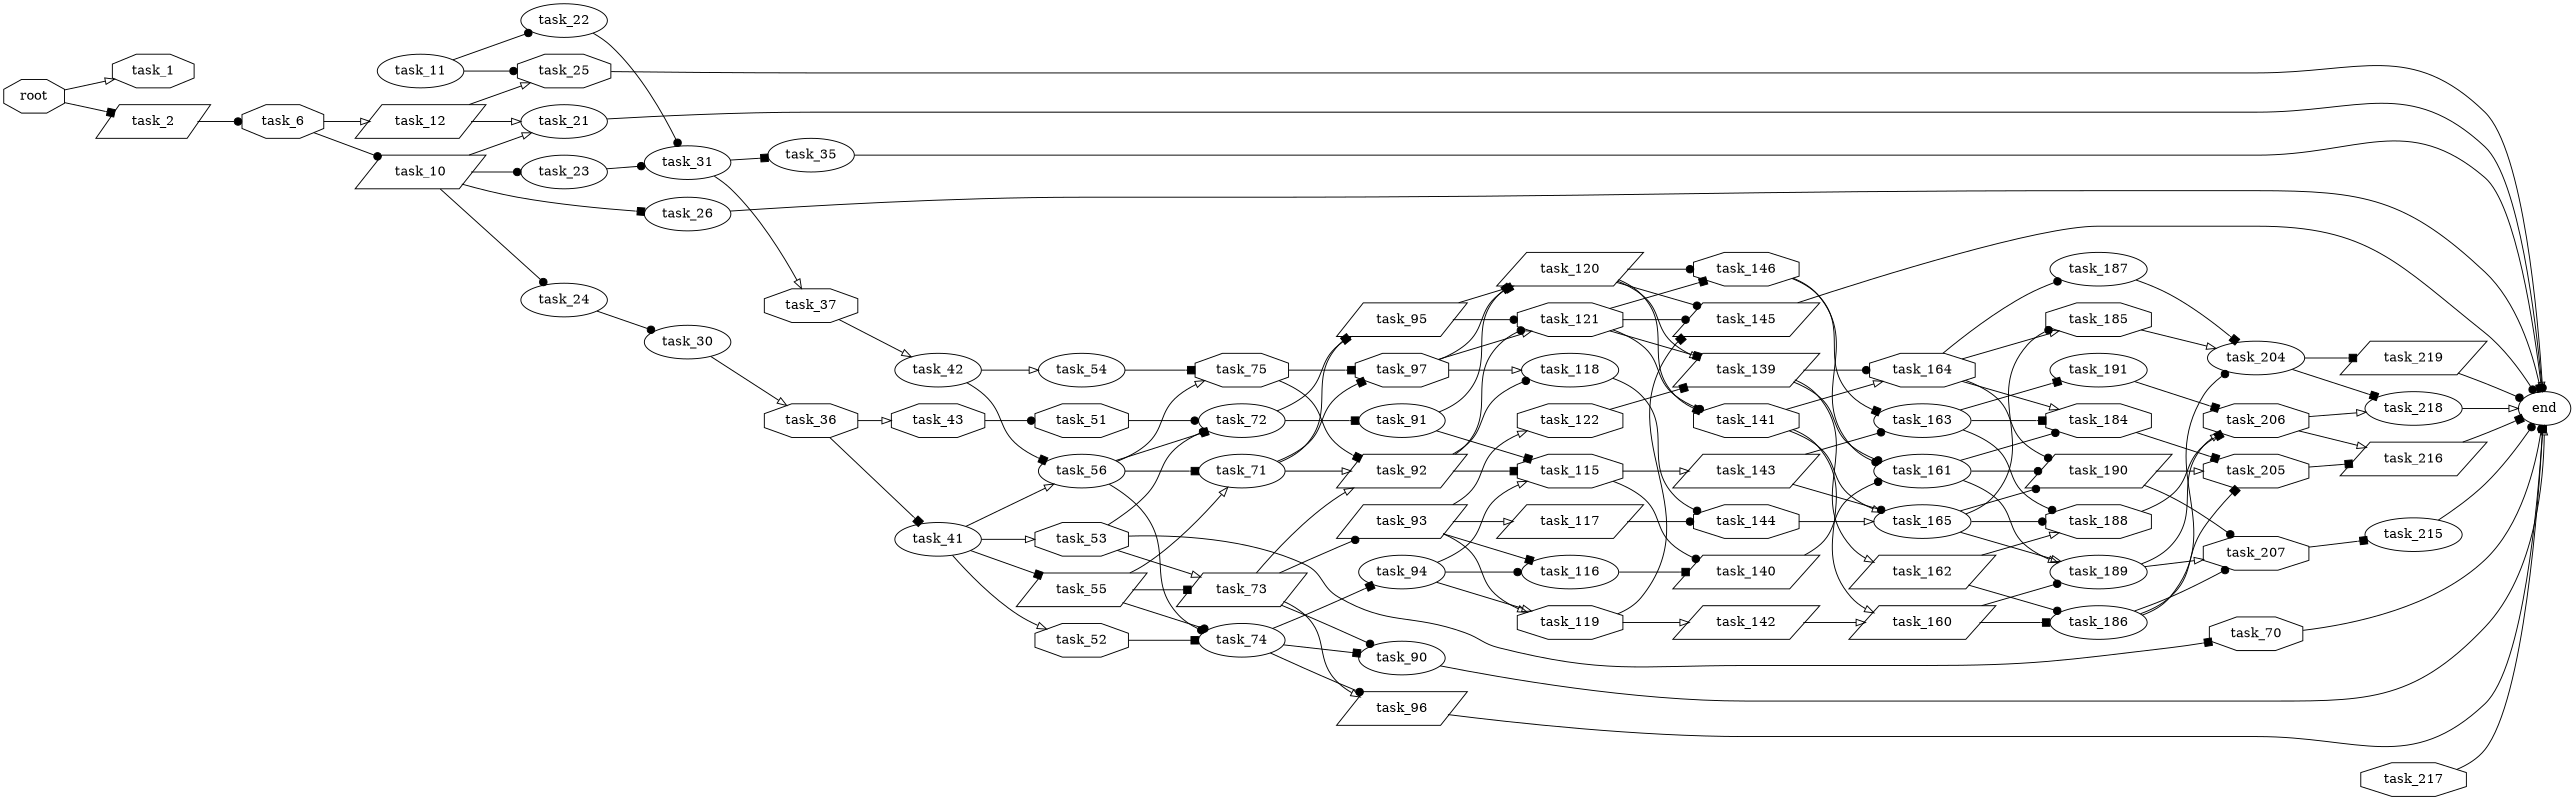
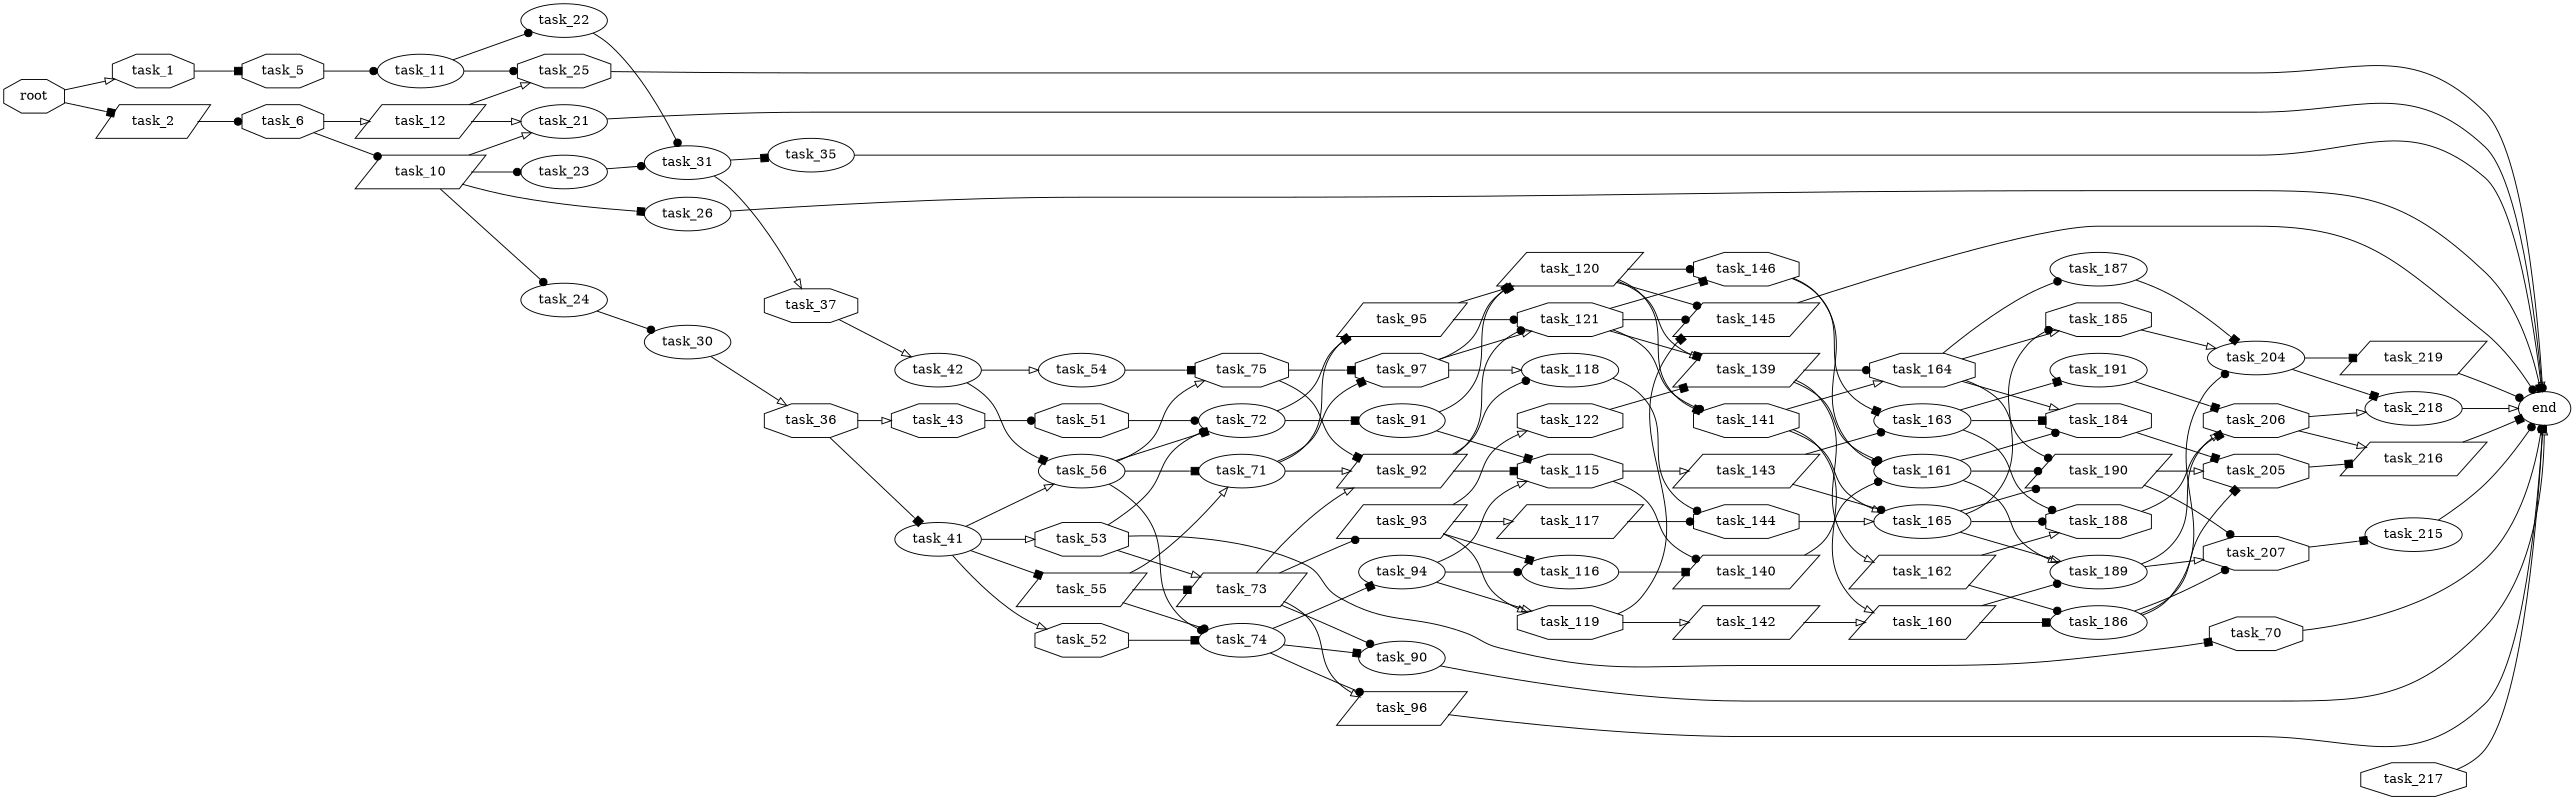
none -> (283, 71)
